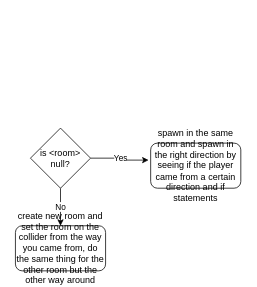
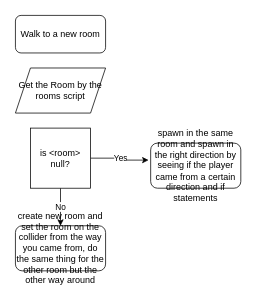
none -> (60, 34)
none -> (60, 90)
(60, 158) -> (60, 158)
